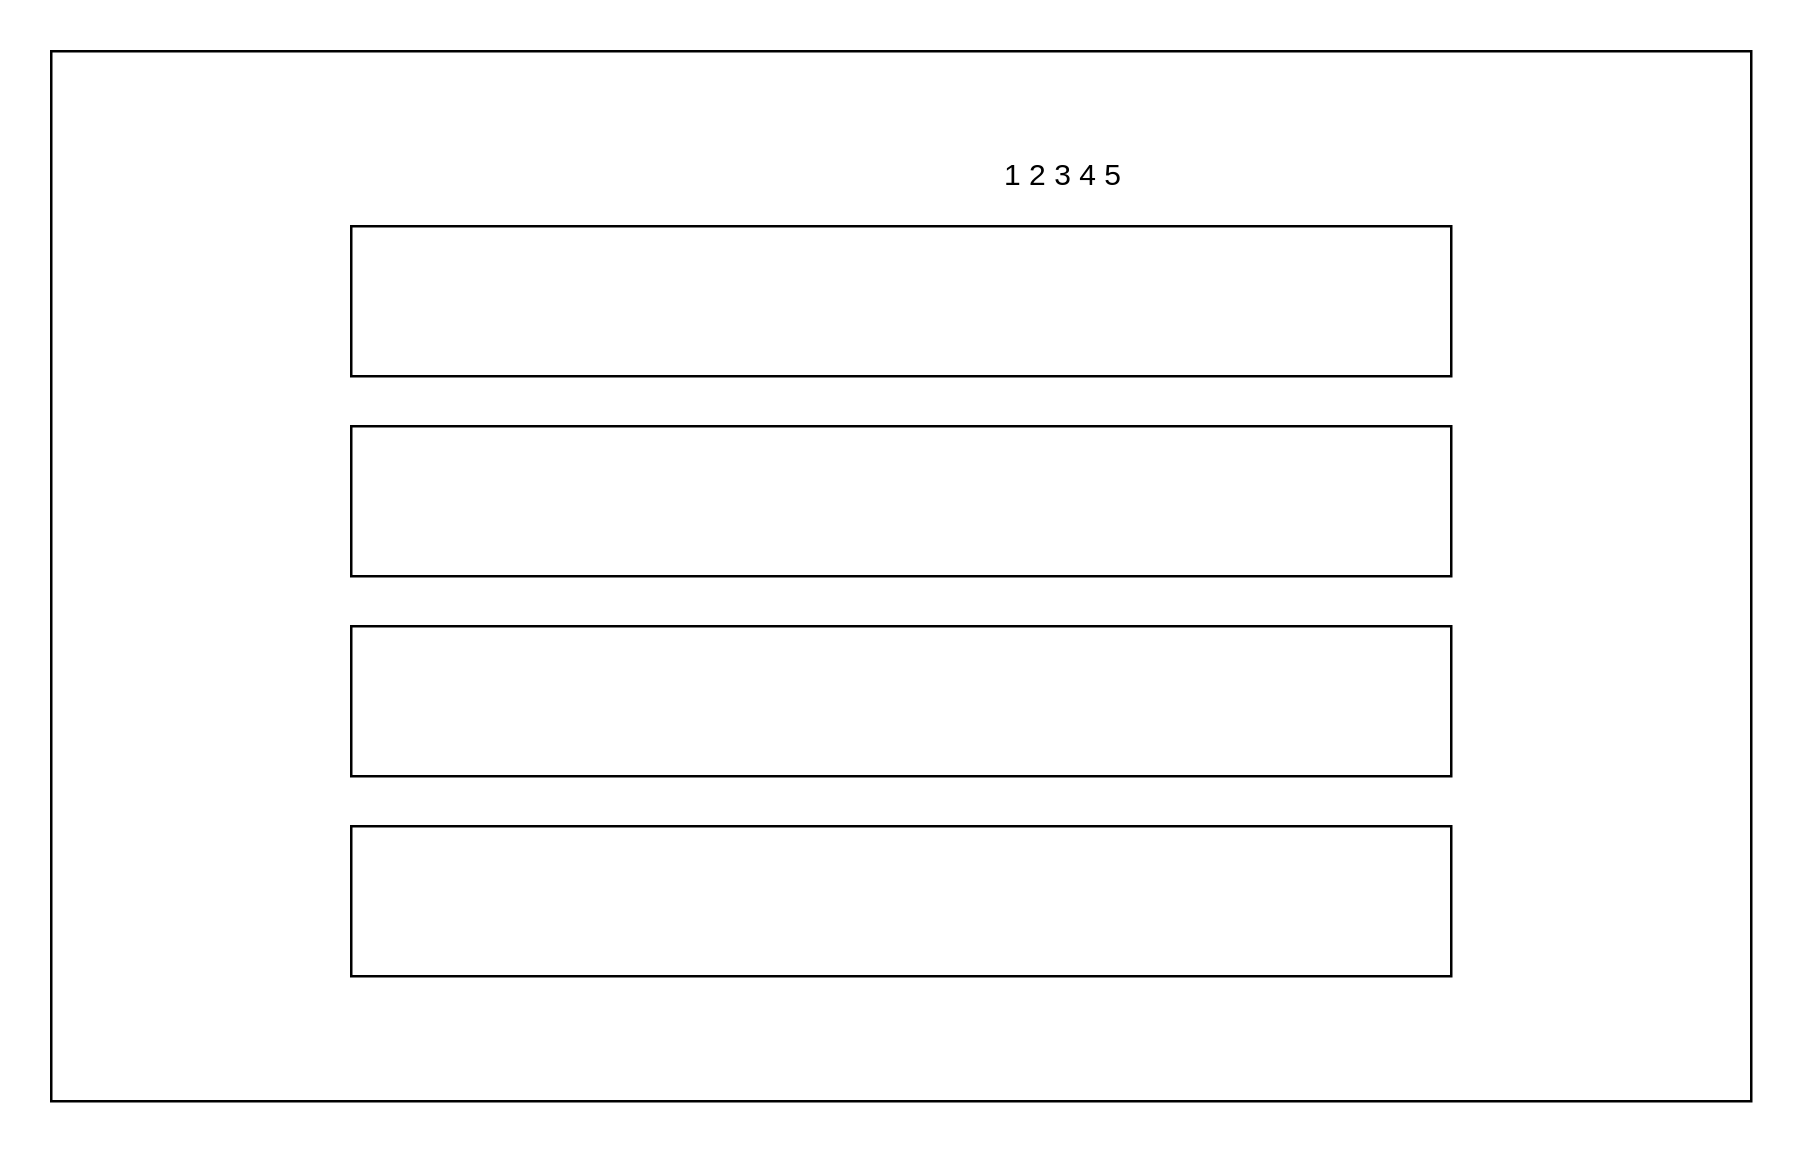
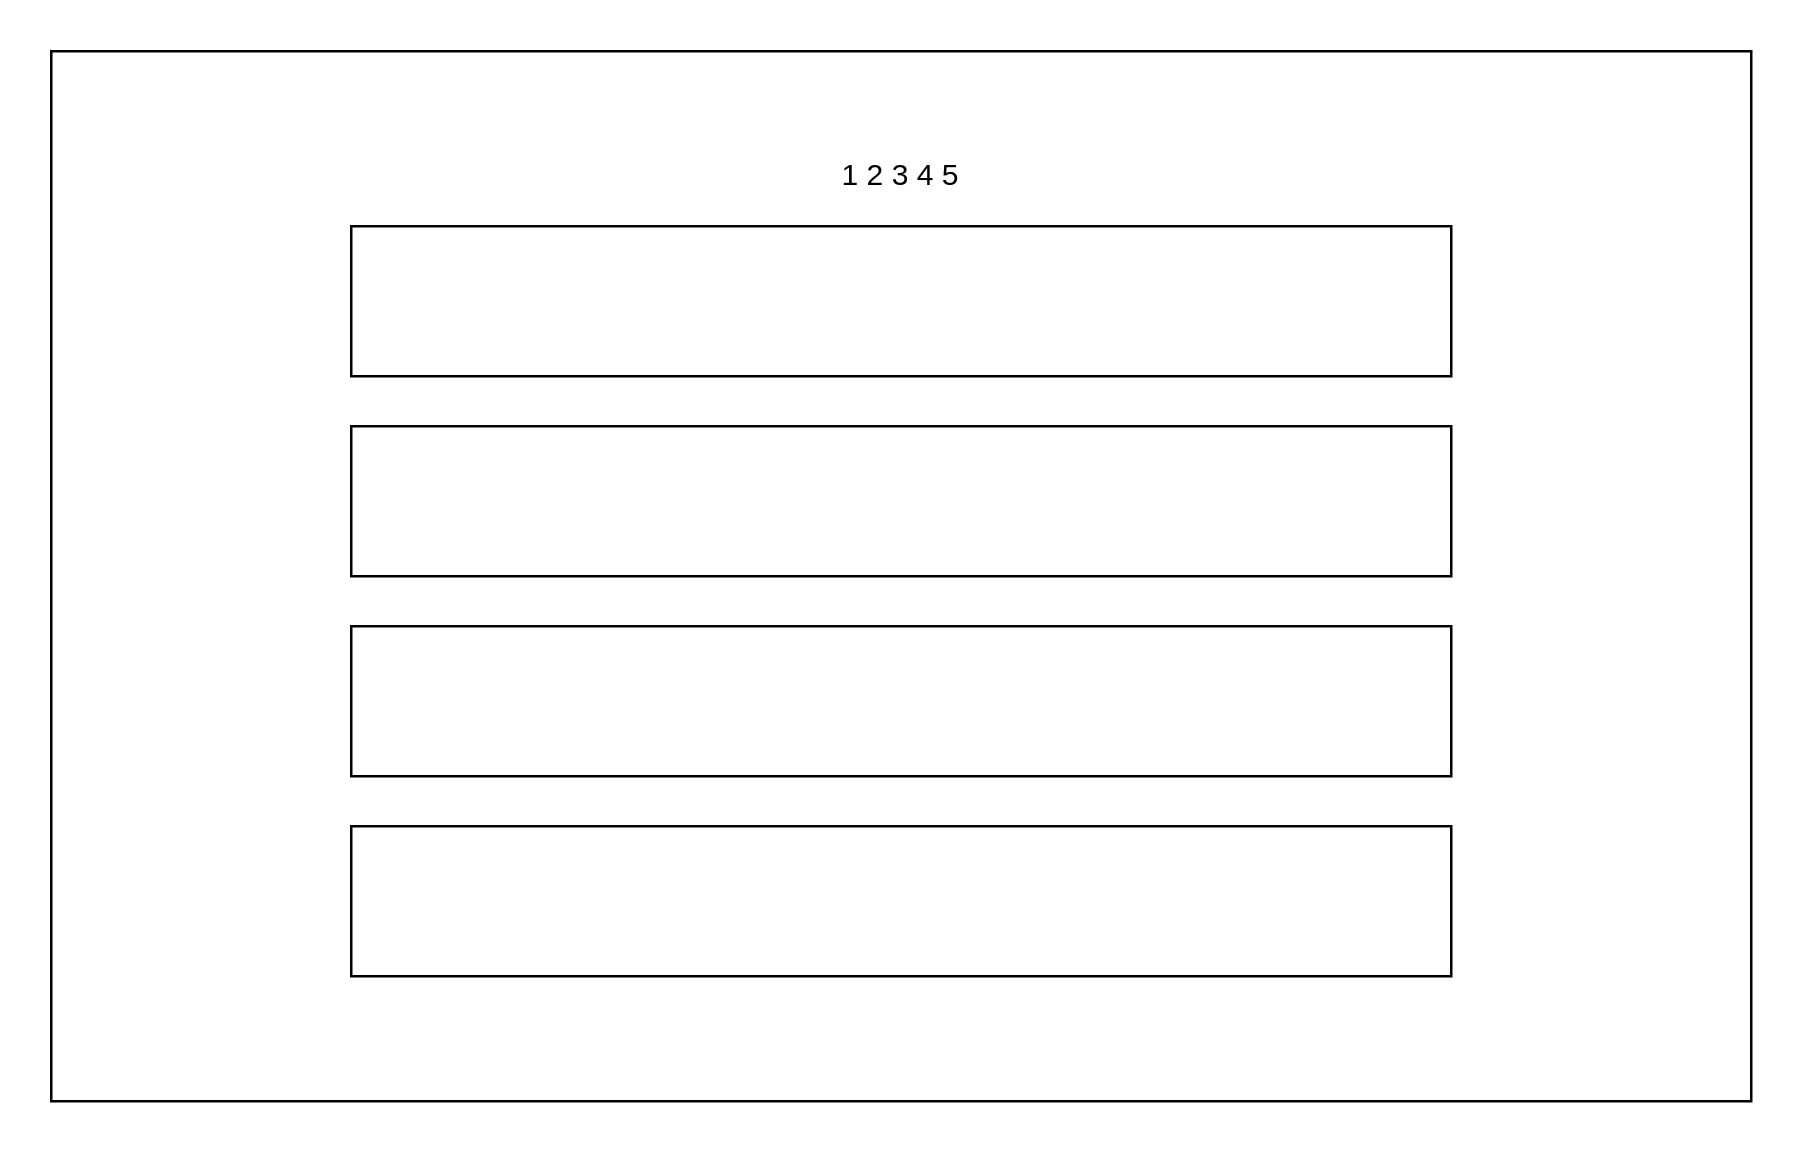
(1064, 176) -> (901, 176)
